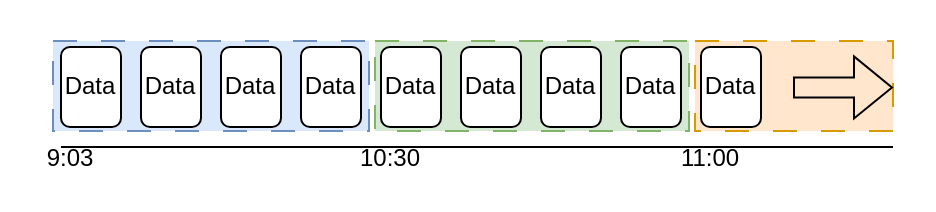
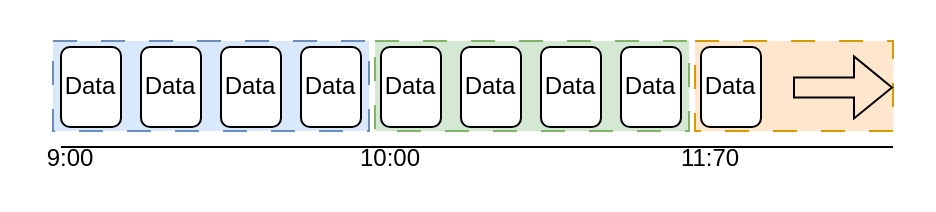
(71, 159) -> (71, 159)
(391, 159) -> (391, 159)
(711, 159) -> (711, 159)
